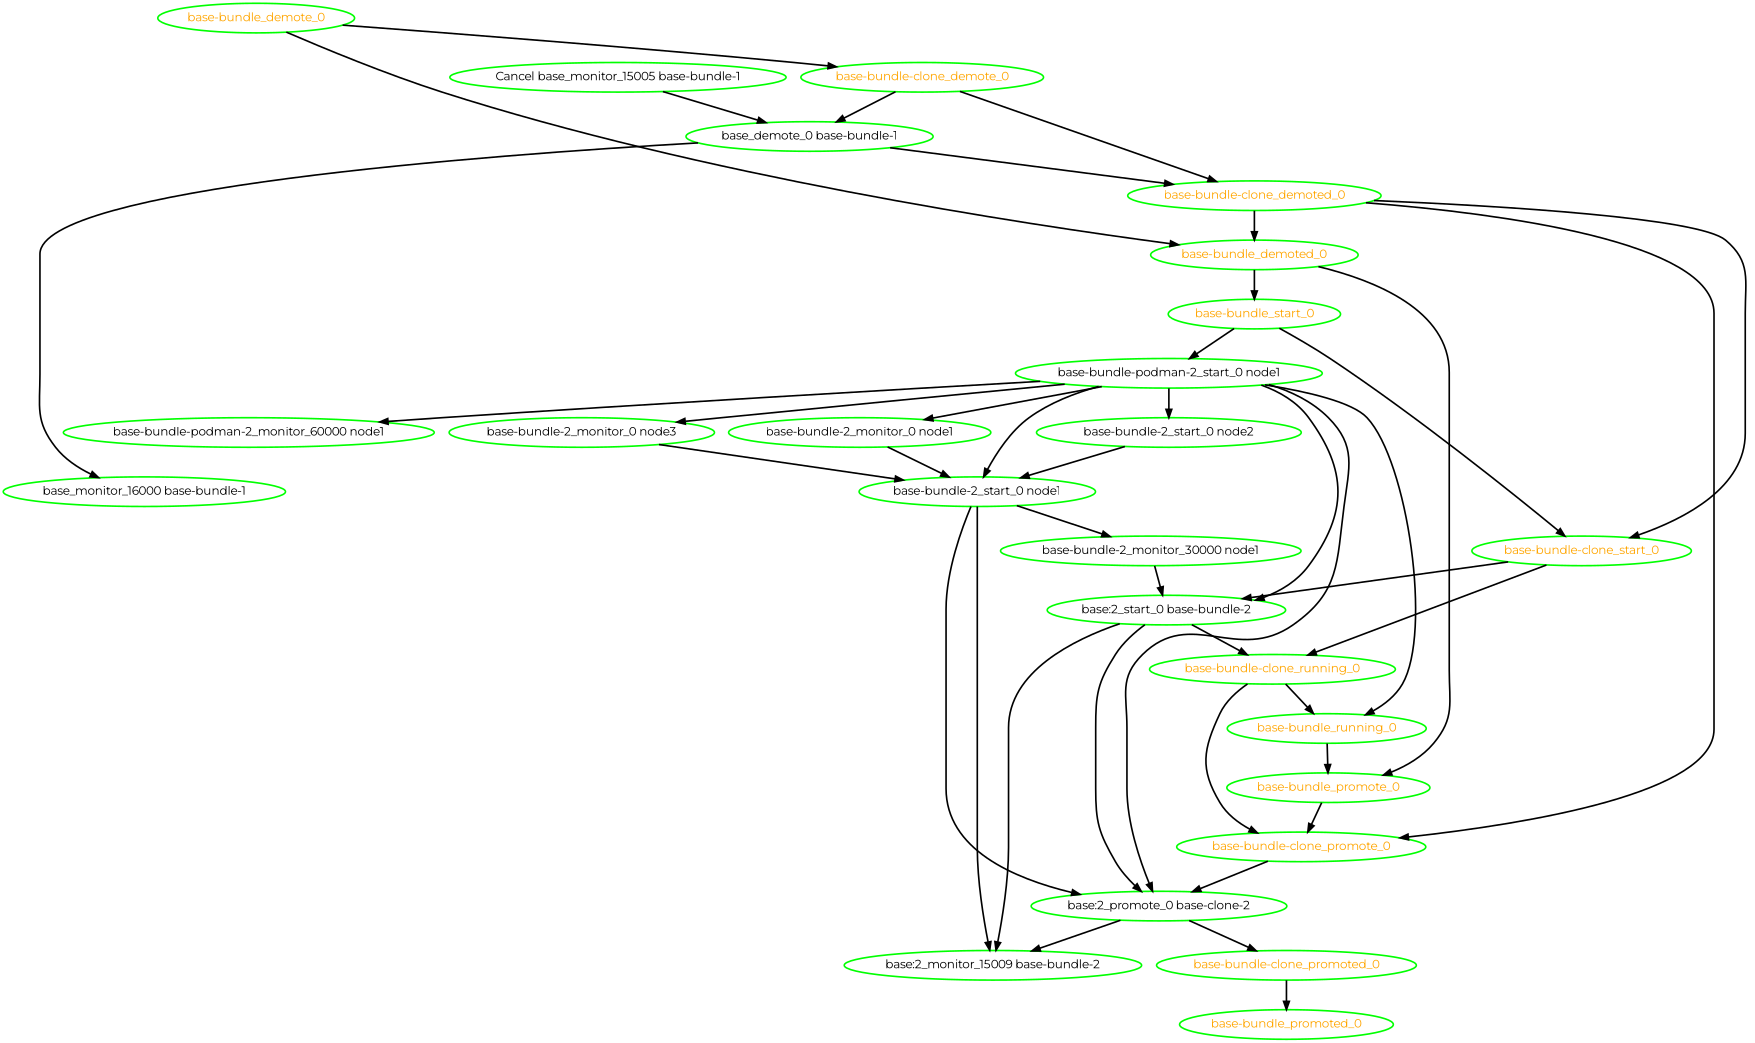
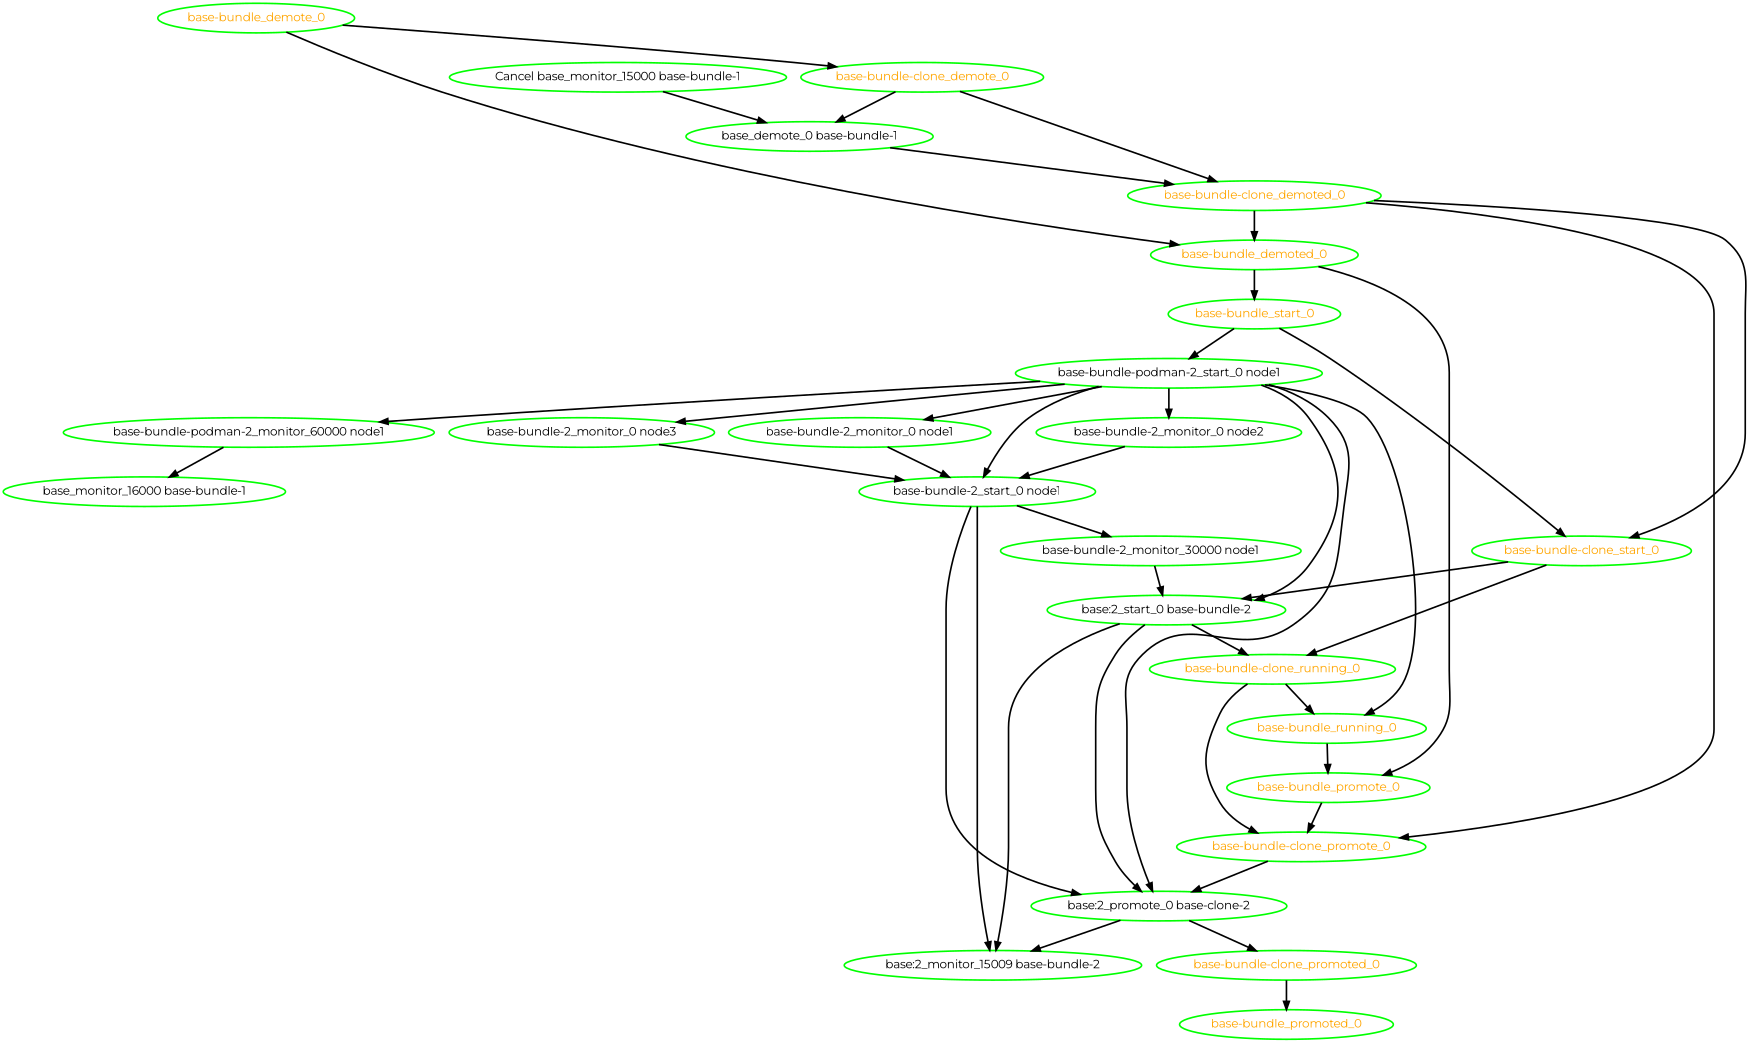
(618, 77) -> (618, 77)
(241, 186) -> (200, 460)
(1169, 432) -> (1169, 432)
